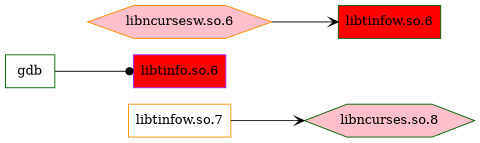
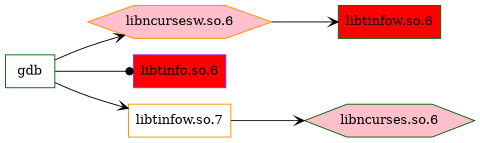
none -> (85, 48)
none -> (87, 96)
(389, 121) -> (389, 121)
